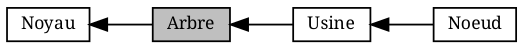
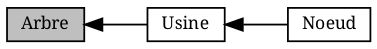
(48, 25) -> none
